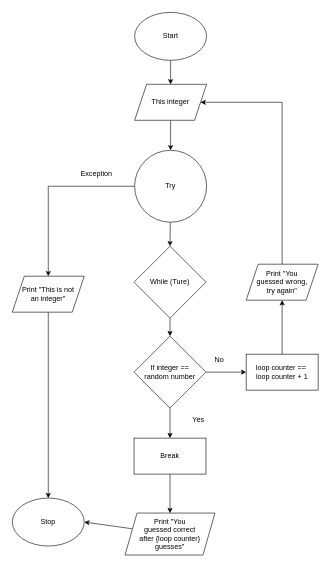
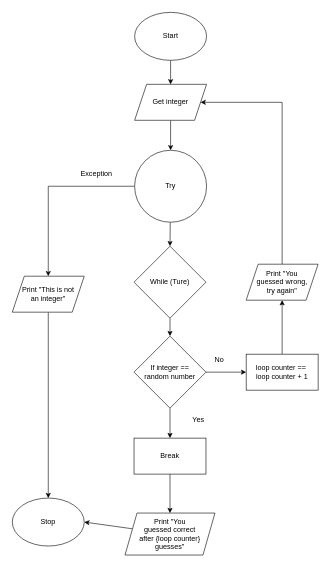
(171, 102) -> (171, 102)
